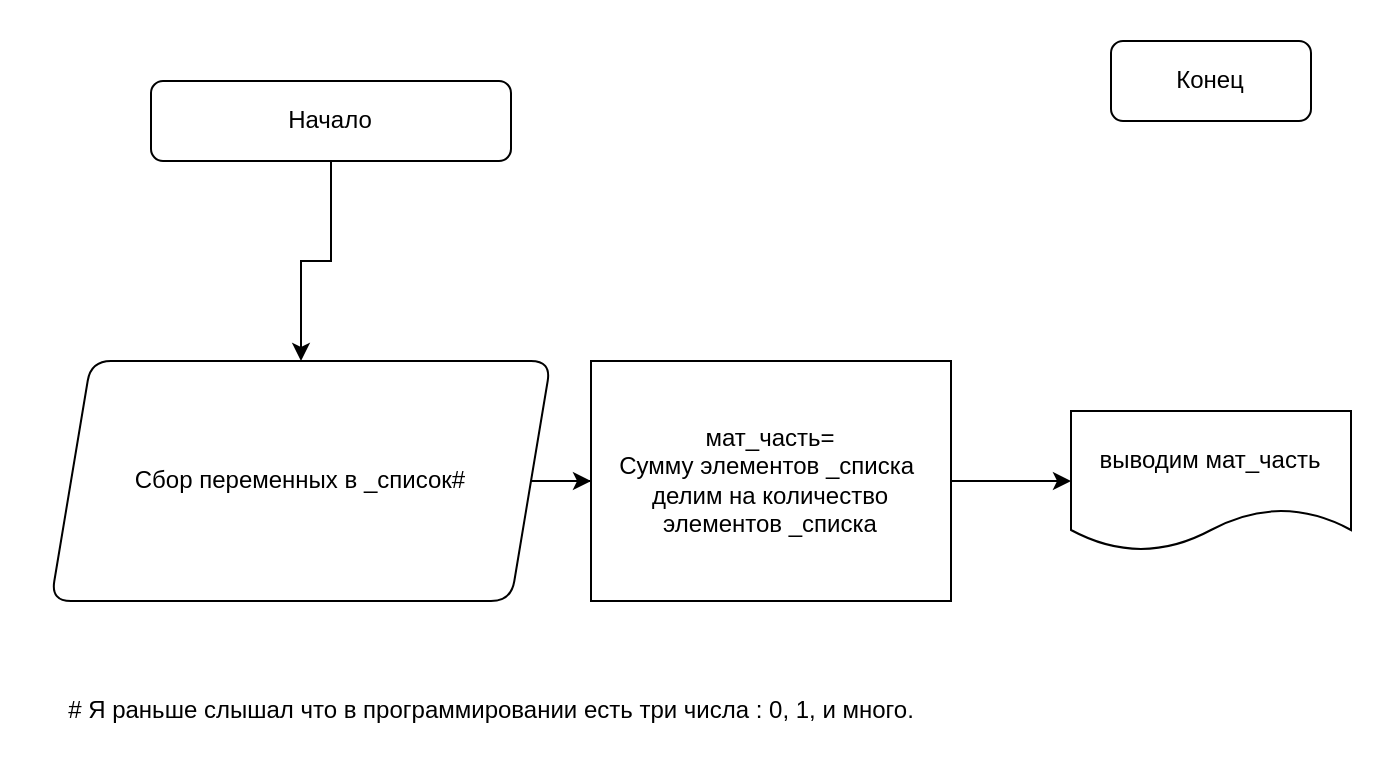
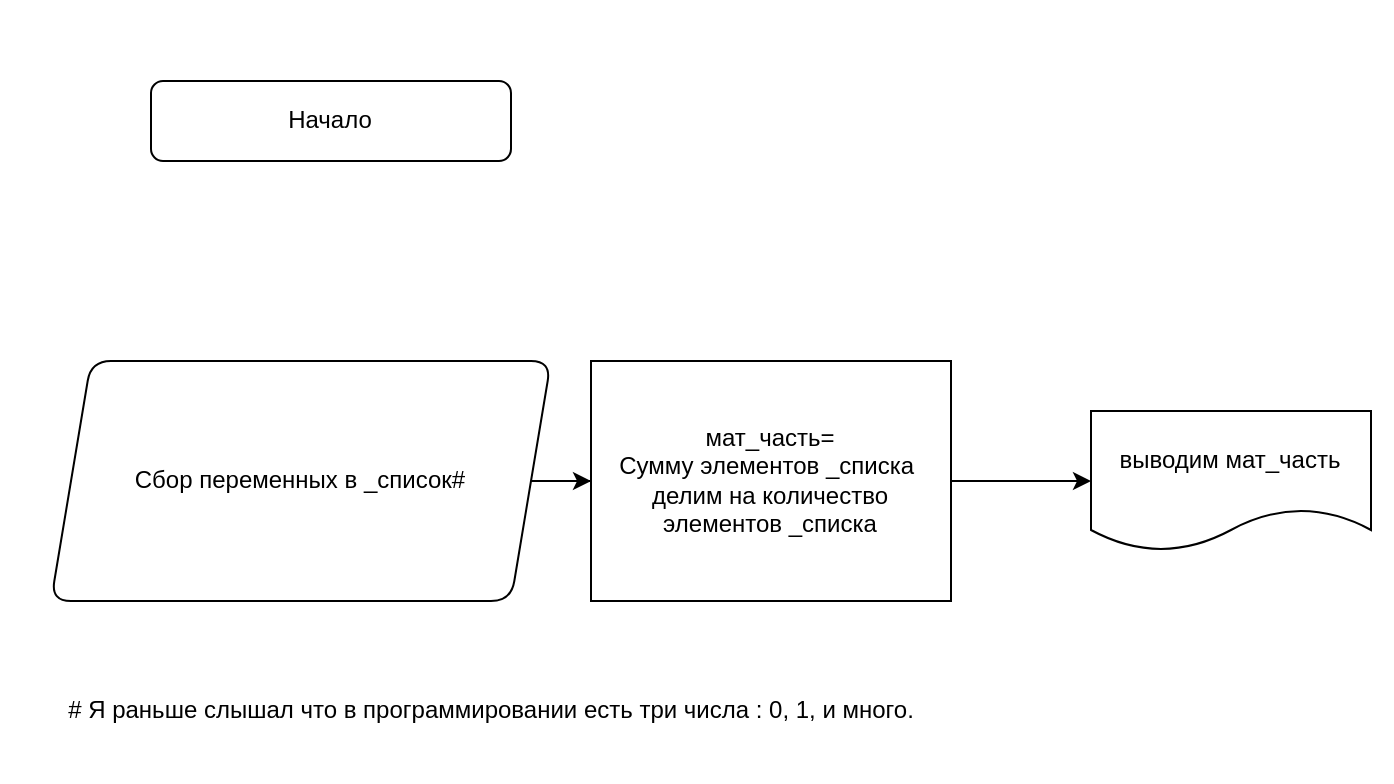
(1211, 81) -> none
(323, 261) -> none
(1211, 481) -> (1231, 481)
